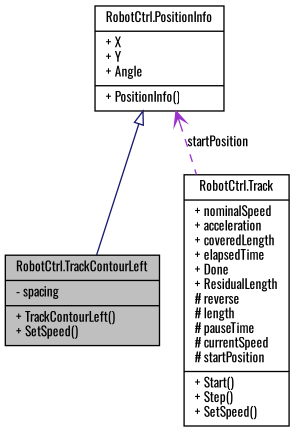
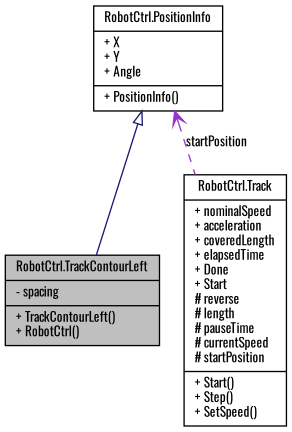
(237, 285) -> (211, 285)
(47, 332) -> (48, 332)
